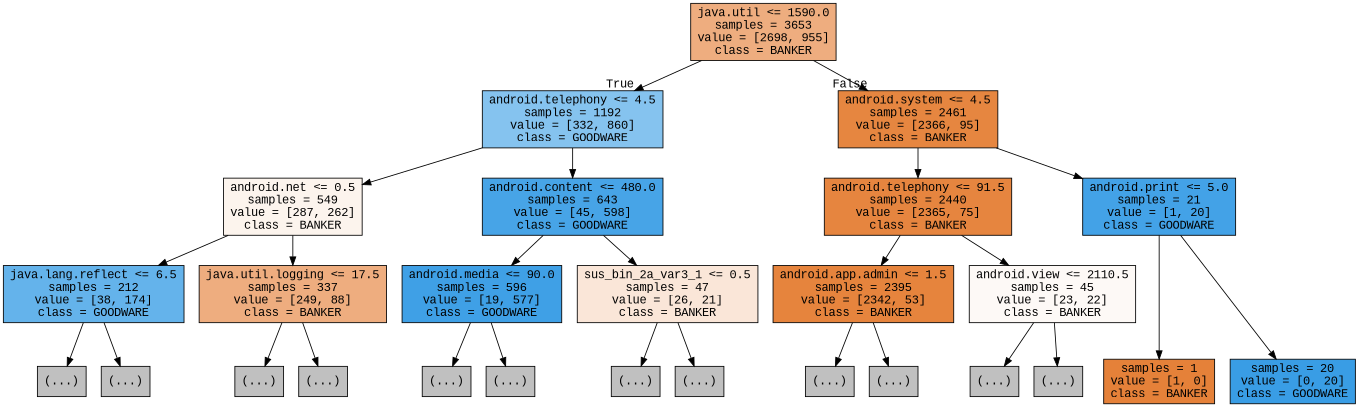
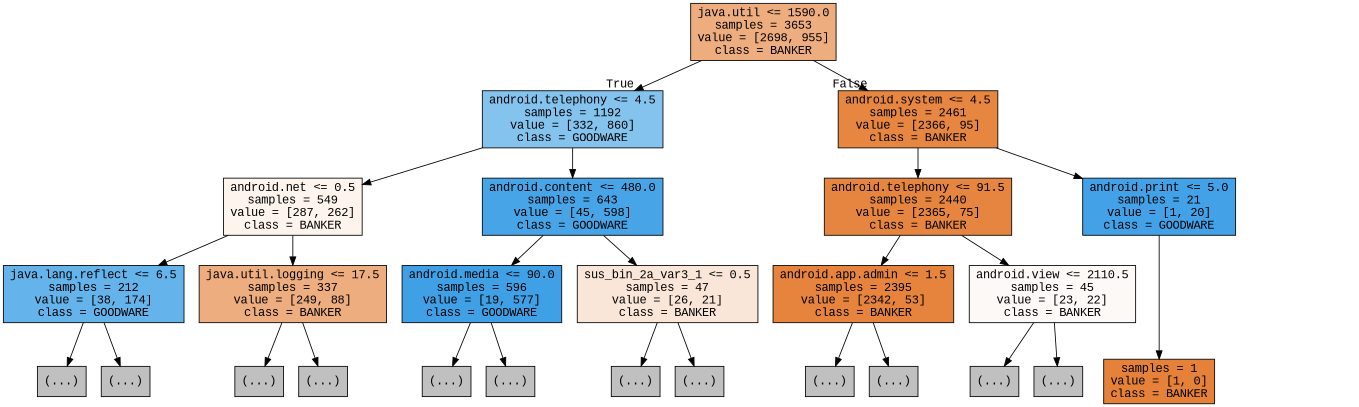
(1293, 381) -> none
